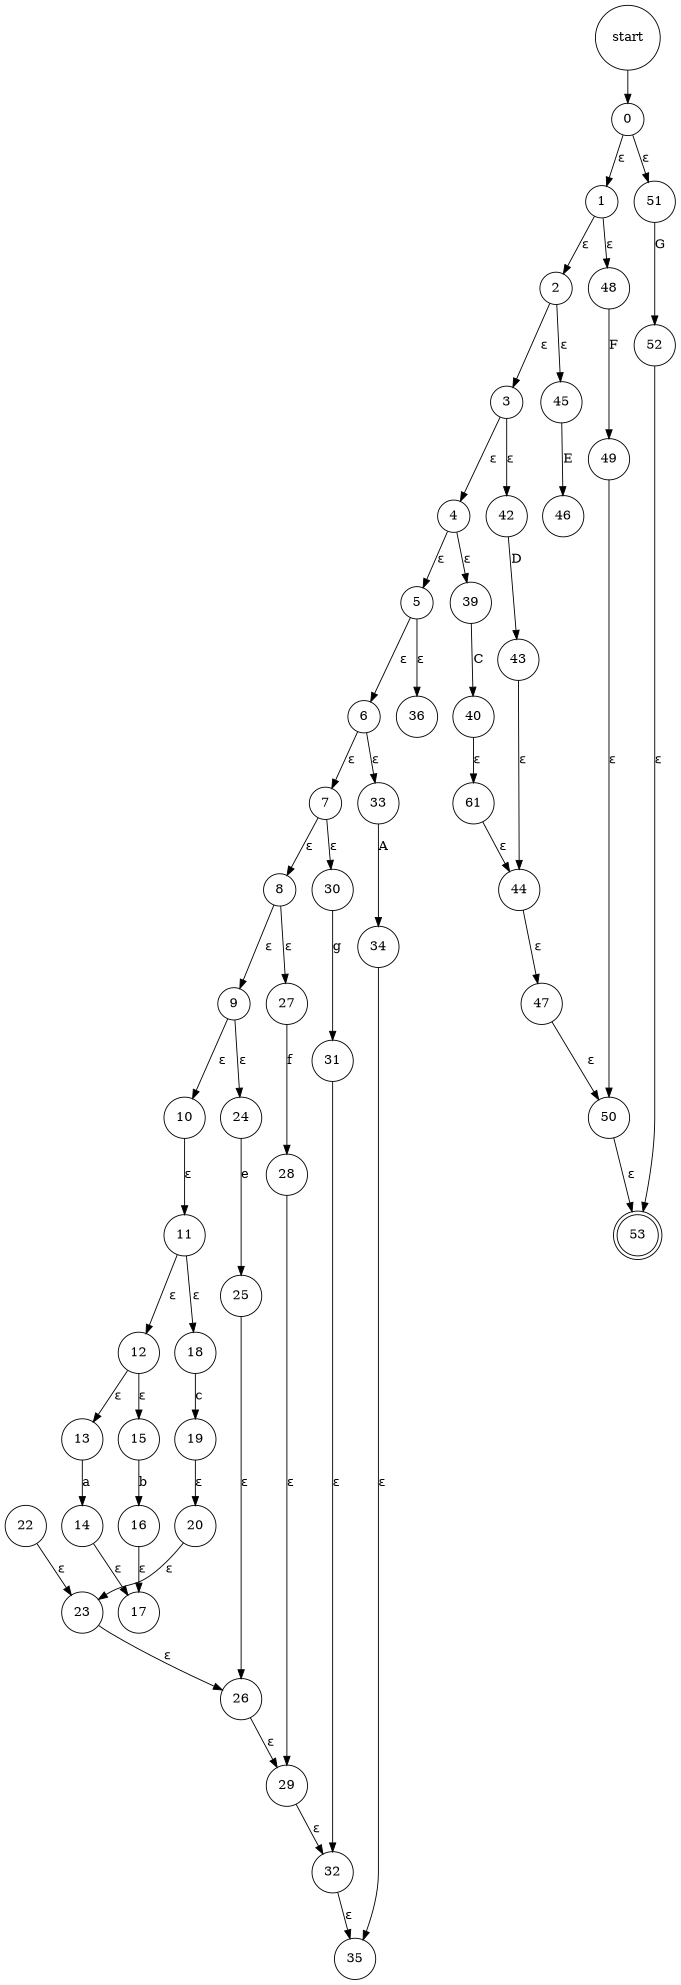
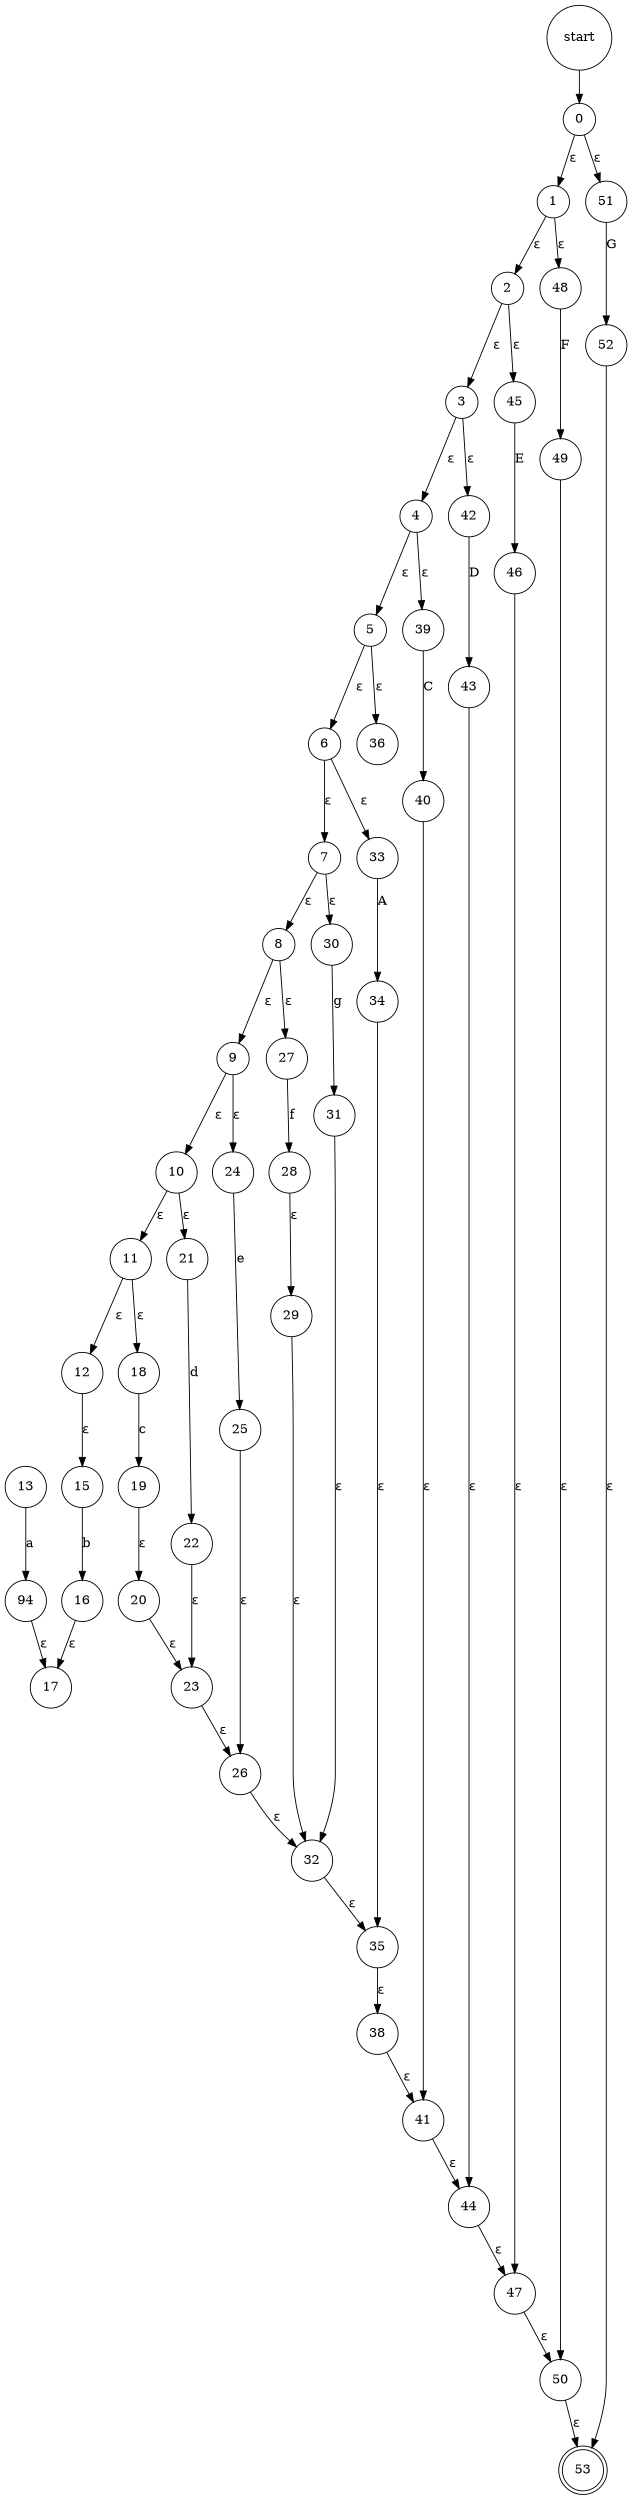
(474, 803) -> (423, 2120)
none -> (187, 1259)
(113, 1392) -> none
none -> (515, 1429)
(82, 1526) -> (26, 1601)
(261, 1739) -> (268, 1818)
none -> (378, 2034)
